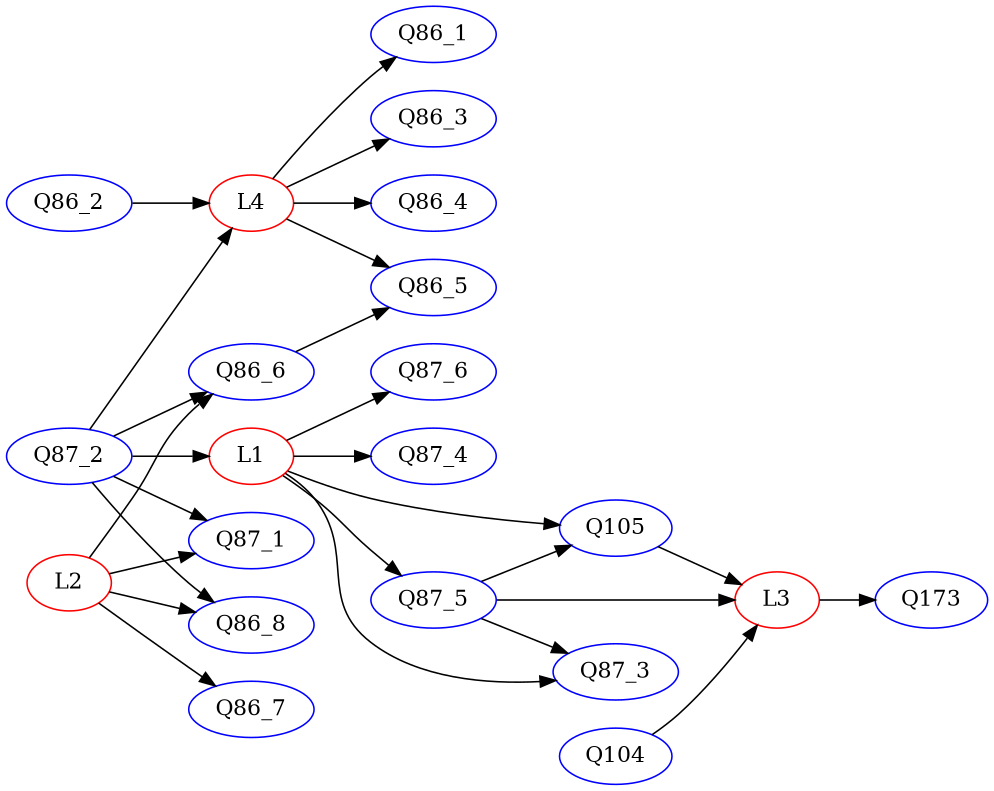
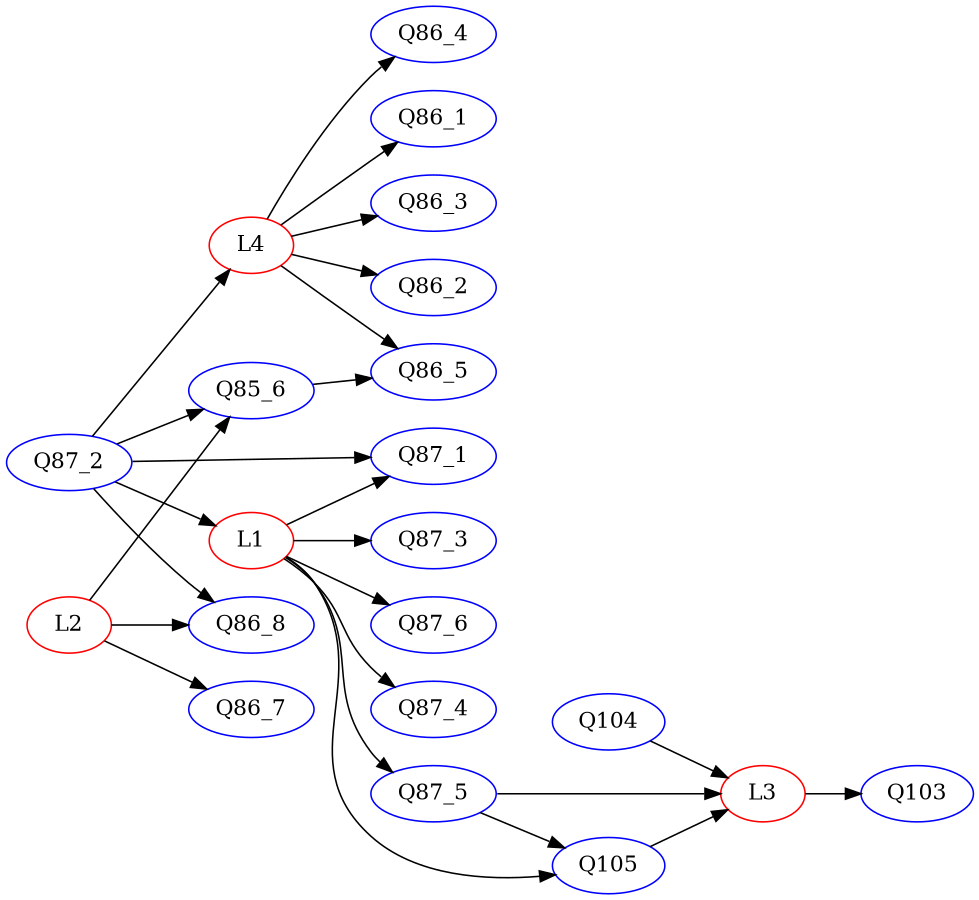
(163, 203) -> (327, 263)
(251, 372) -> (251, 391)
(144, 565) -> (331, 504)
(931, 600) -> (917, 794)
(517, 633) -> none
